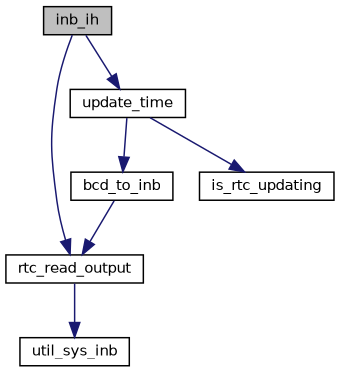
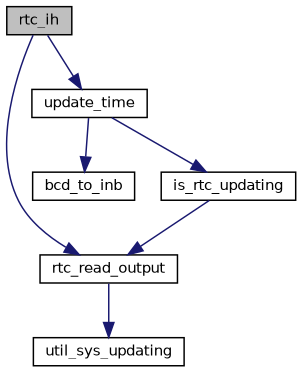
(78, 21) -> (39, 21)
(102, 221) -> (175, 223)
(75, 352) -> (109, 352)
